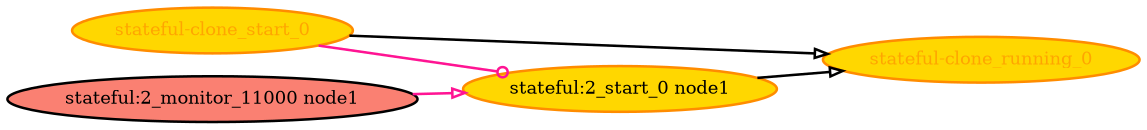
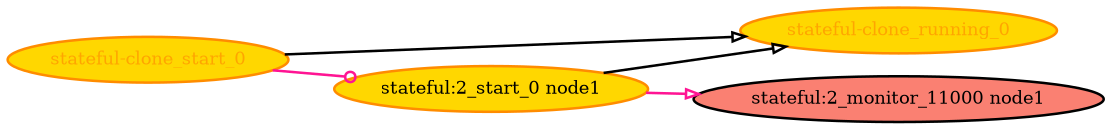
(432, 94) -> (666, 93)
